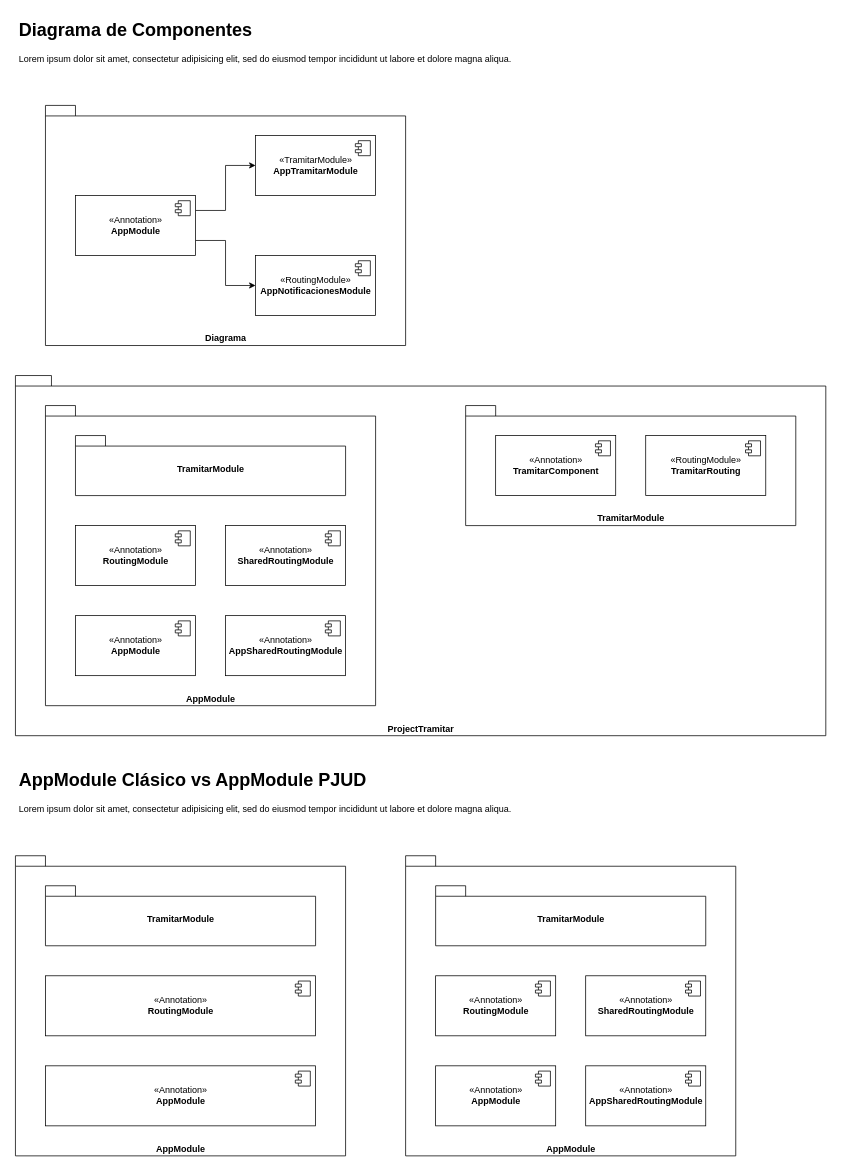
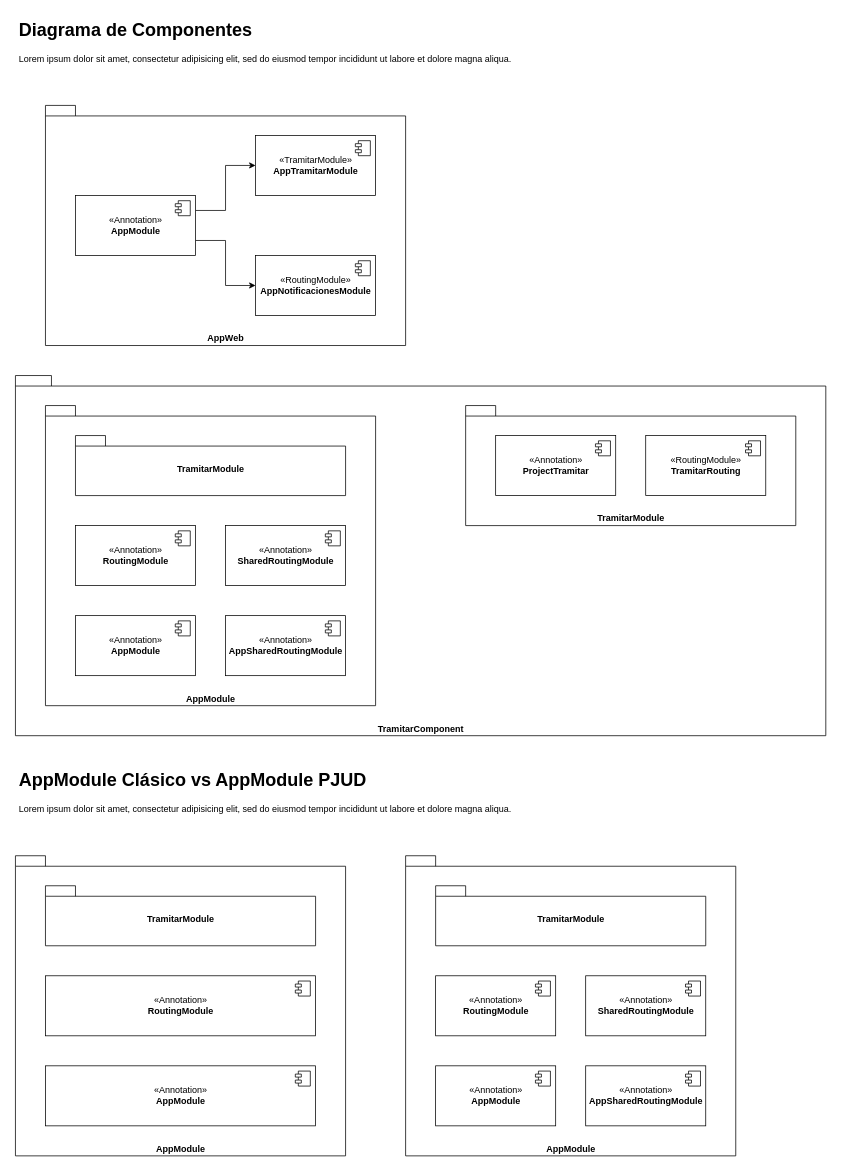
(226, 338) -> (226, 338)
(556, 465) -> (556, 465)
(421, 728) -> (421, 728)
